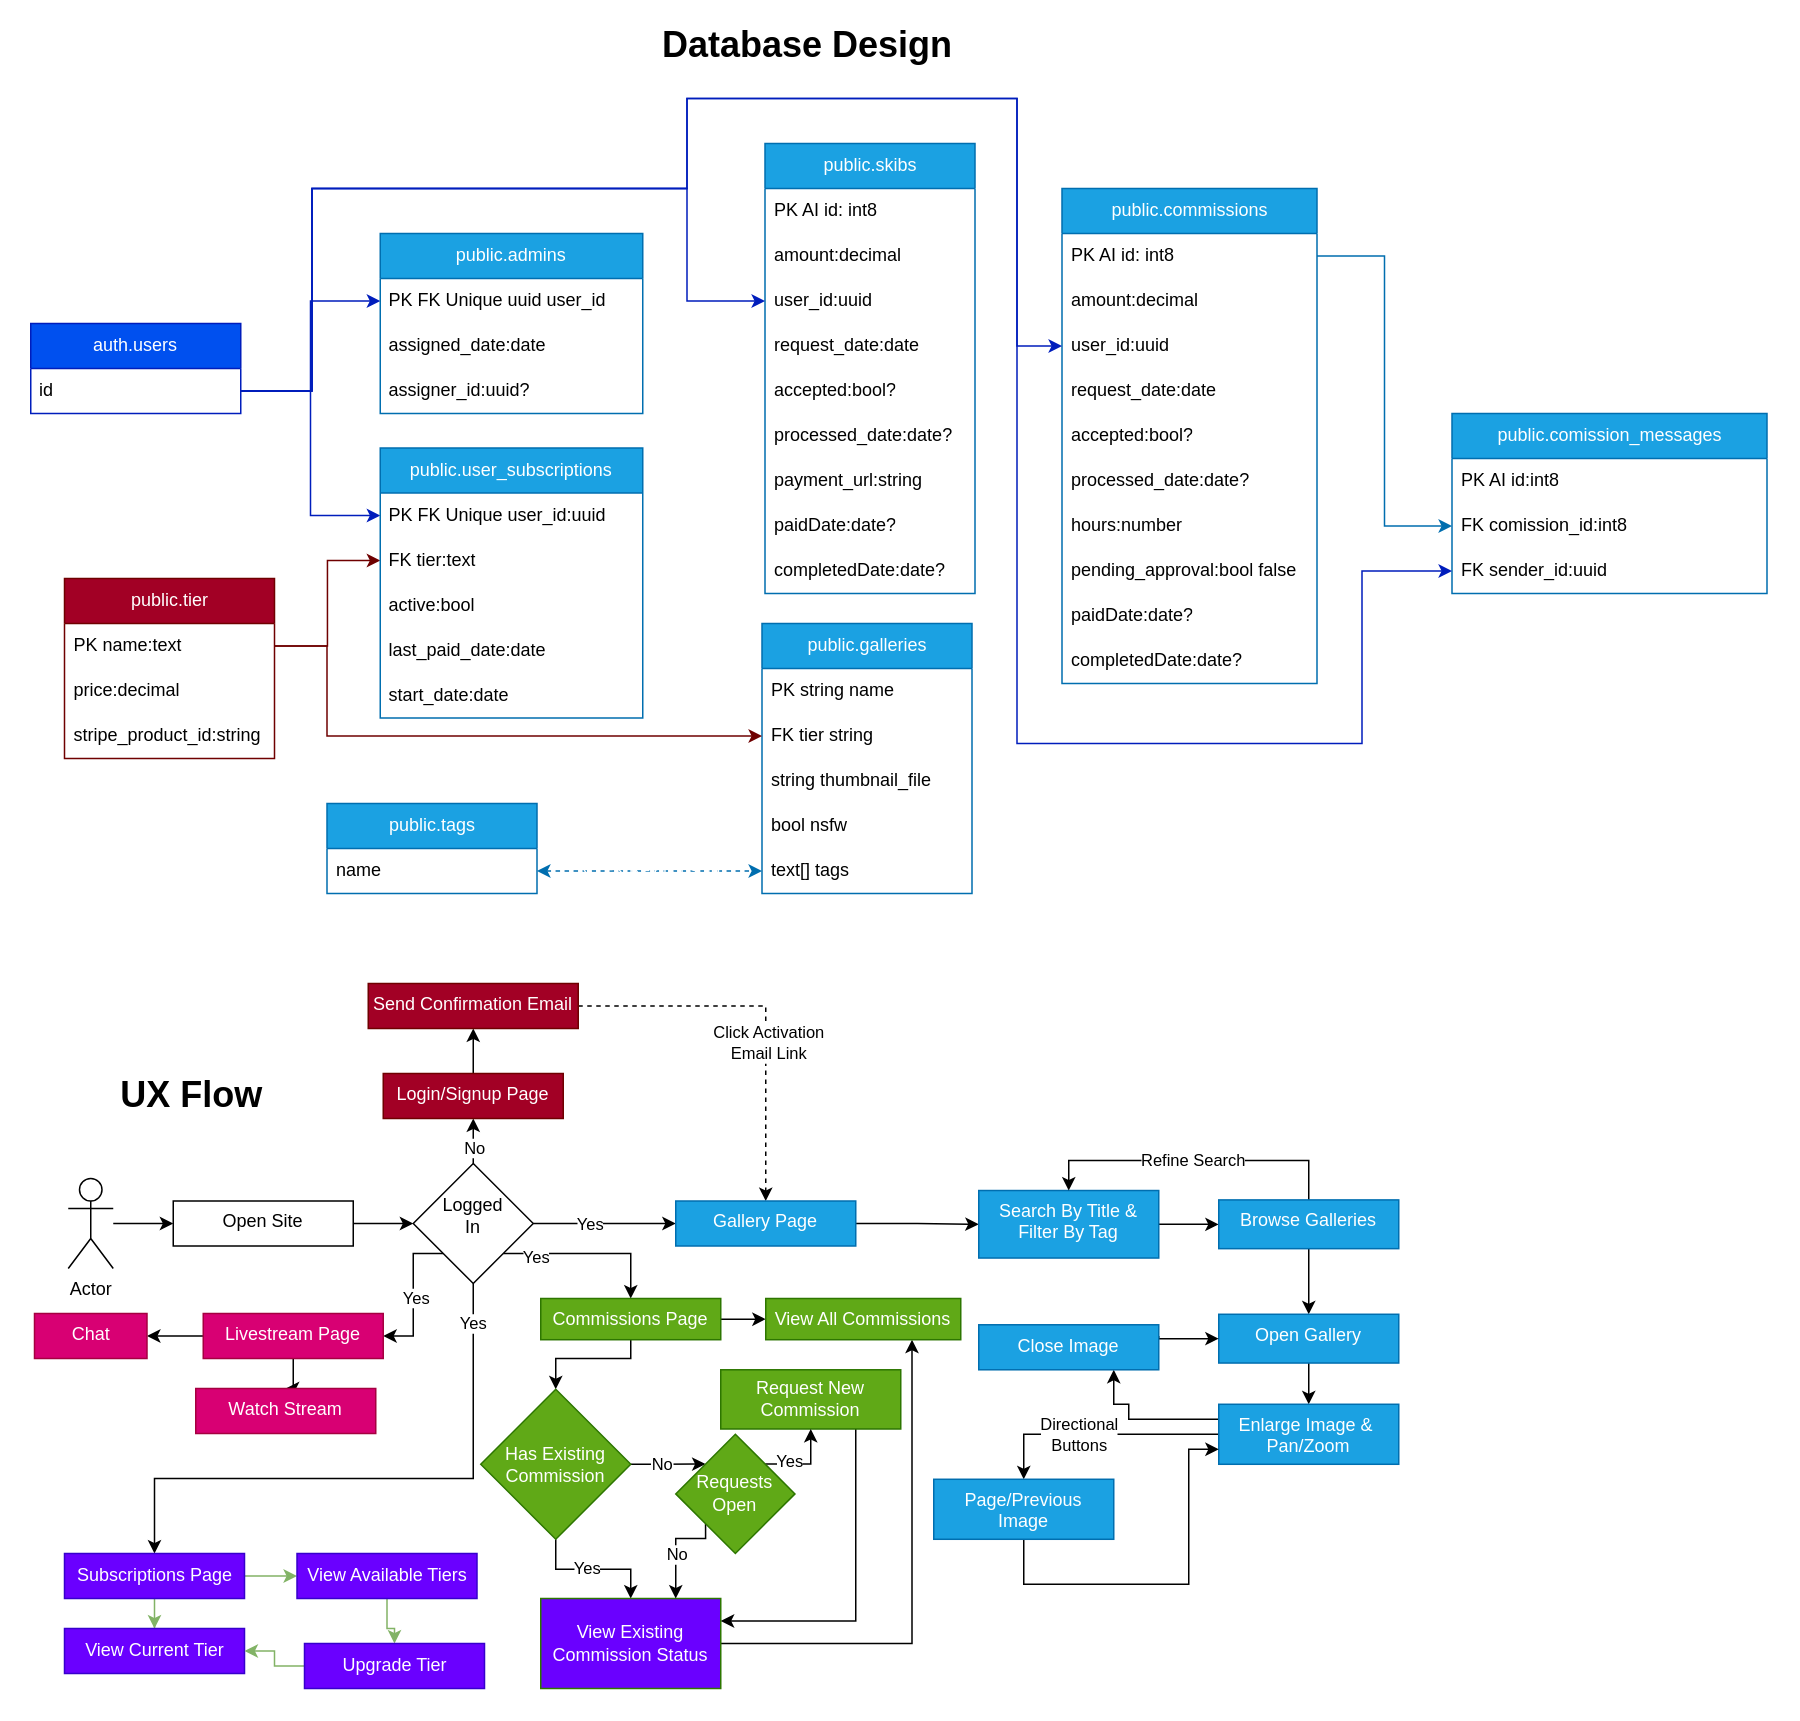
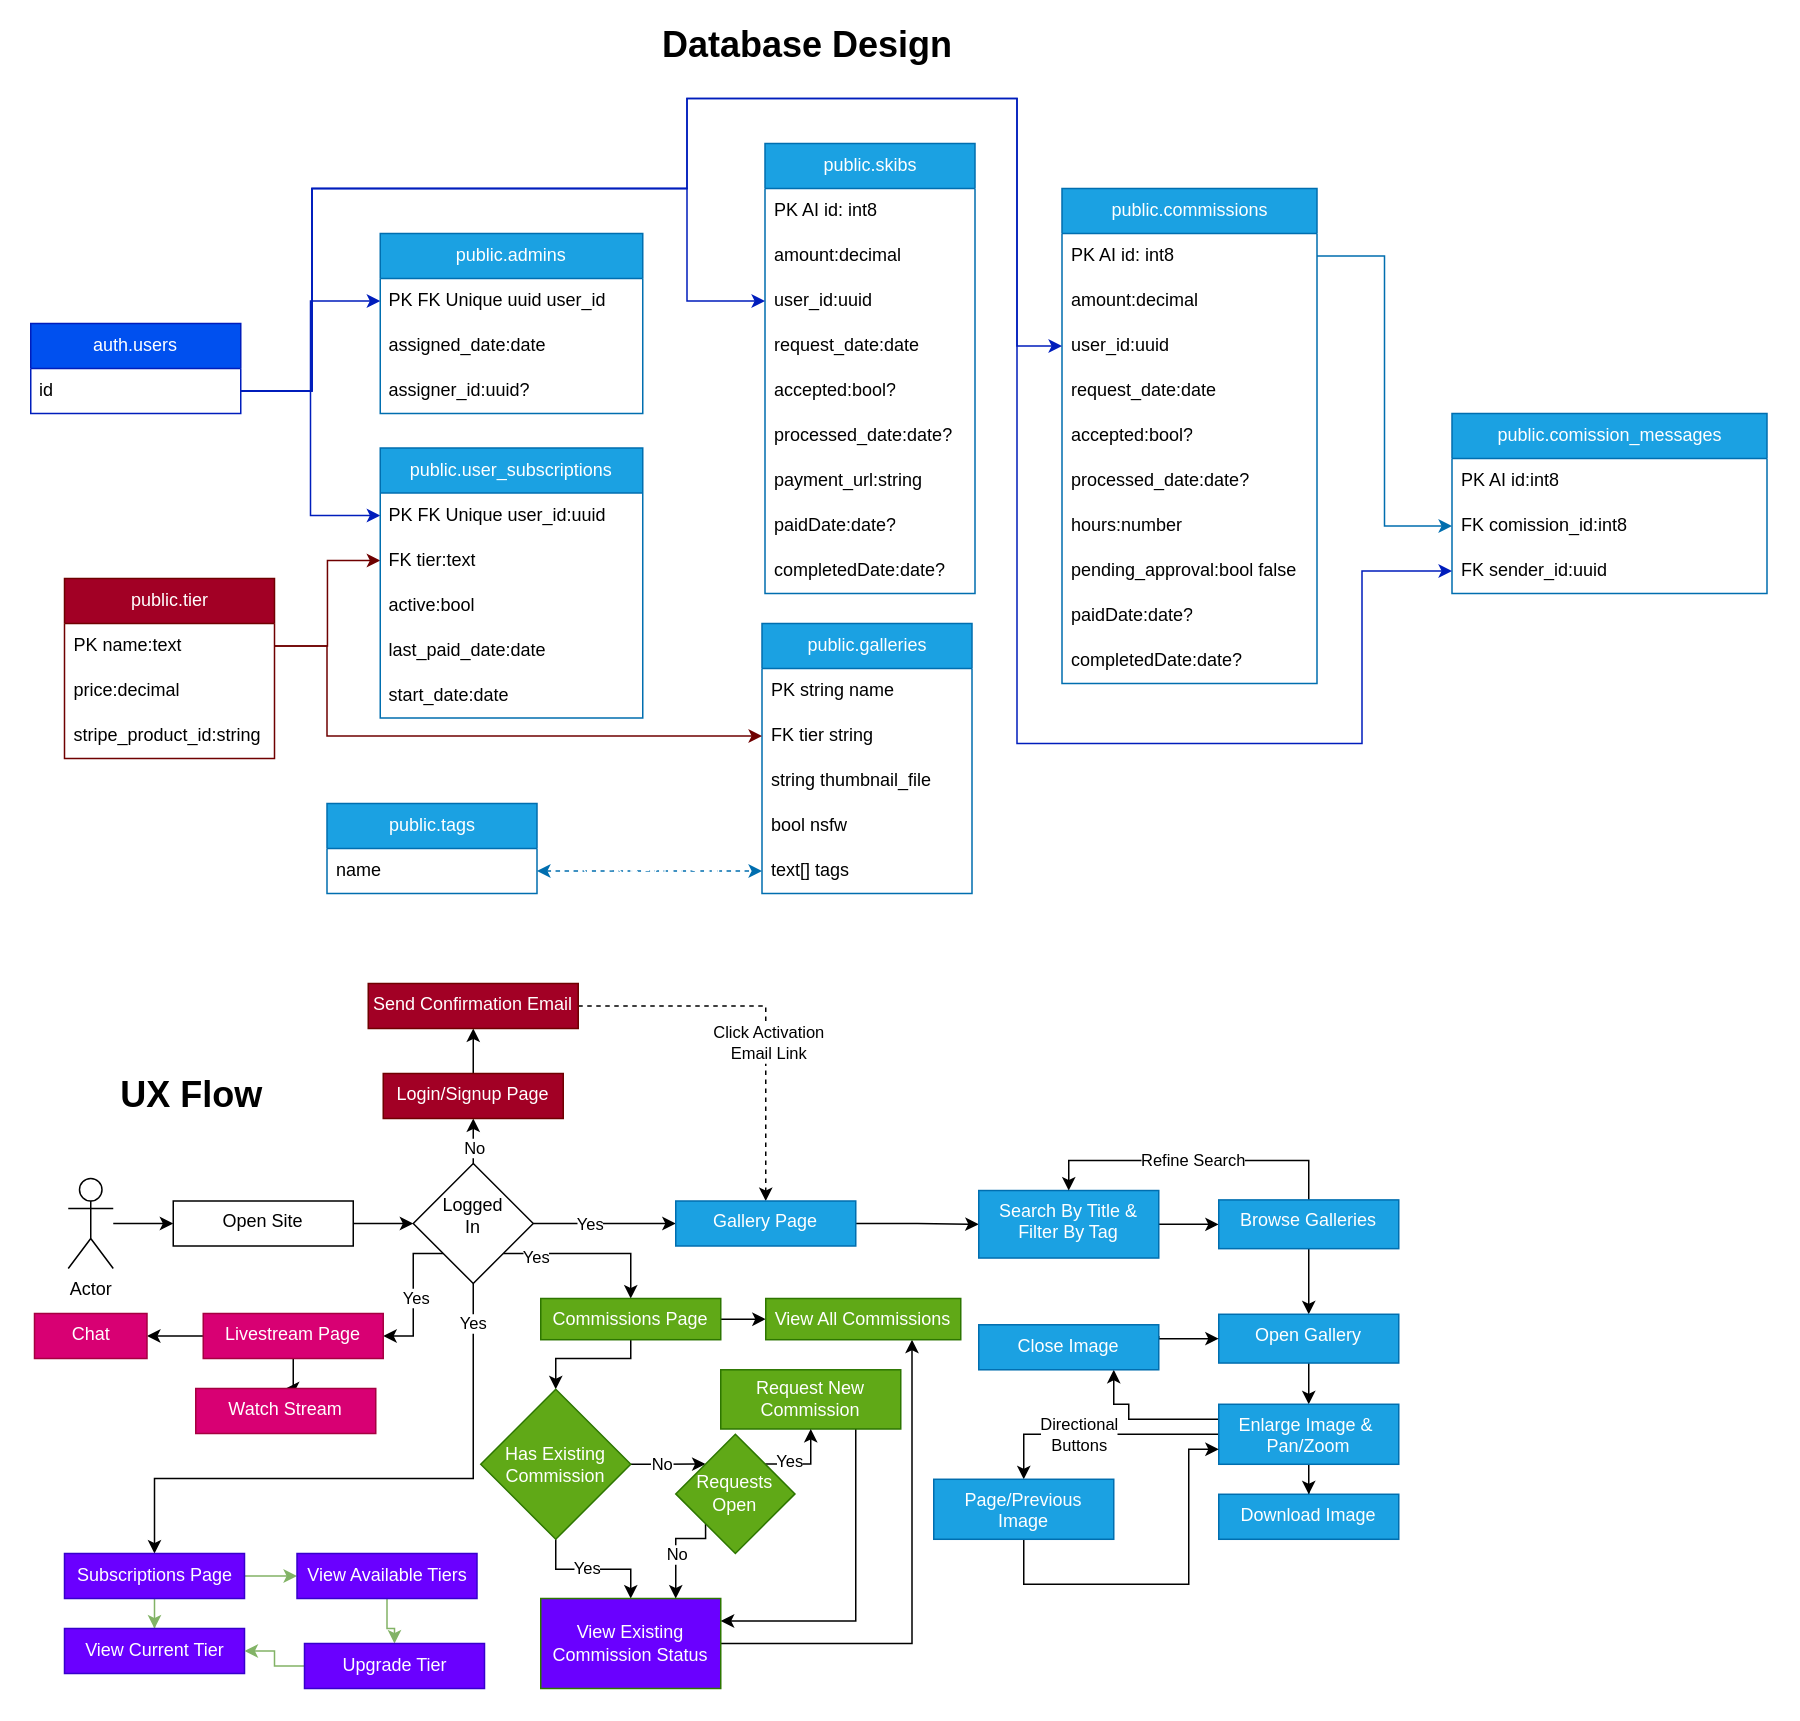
none -> (1309, 1484)
none -> (1309, 1517)
